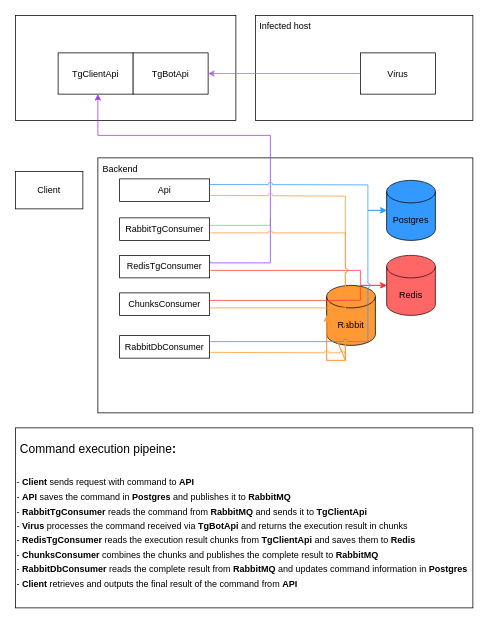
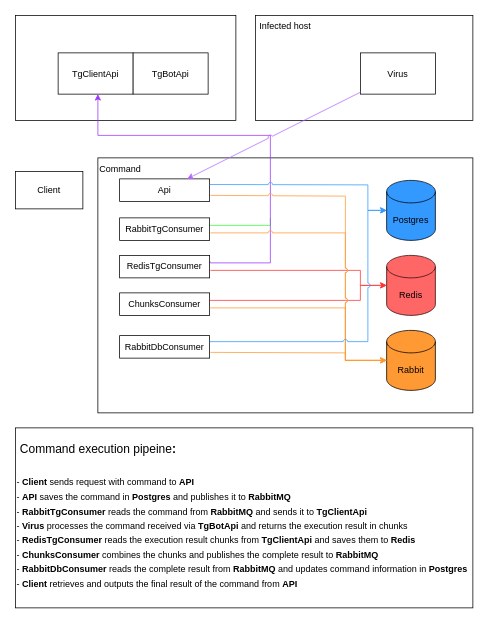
(287, 74) -> (273, 136)
(120, 169) -> (120, 169)
(351, 315) -> (411, 360)
